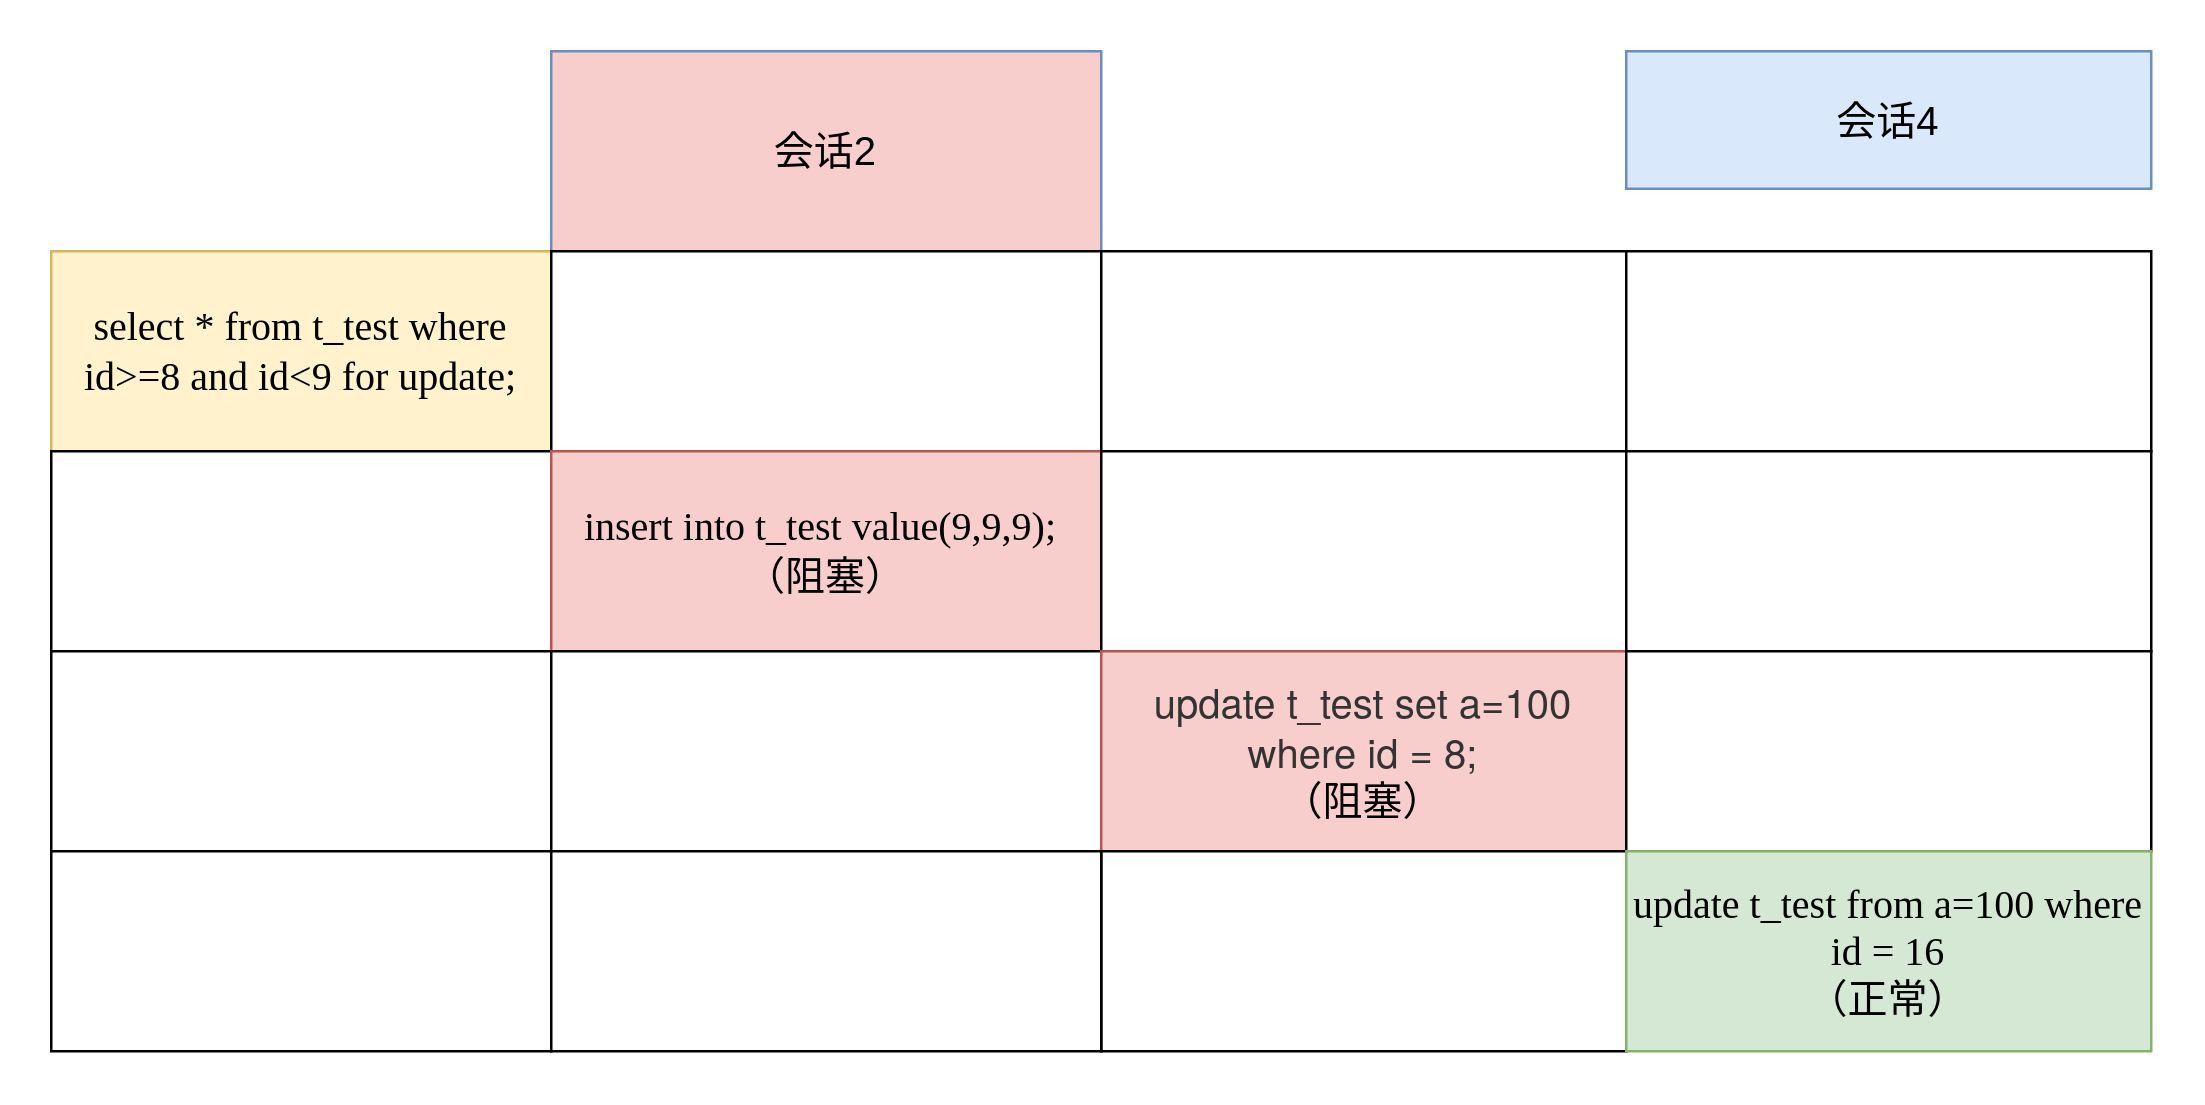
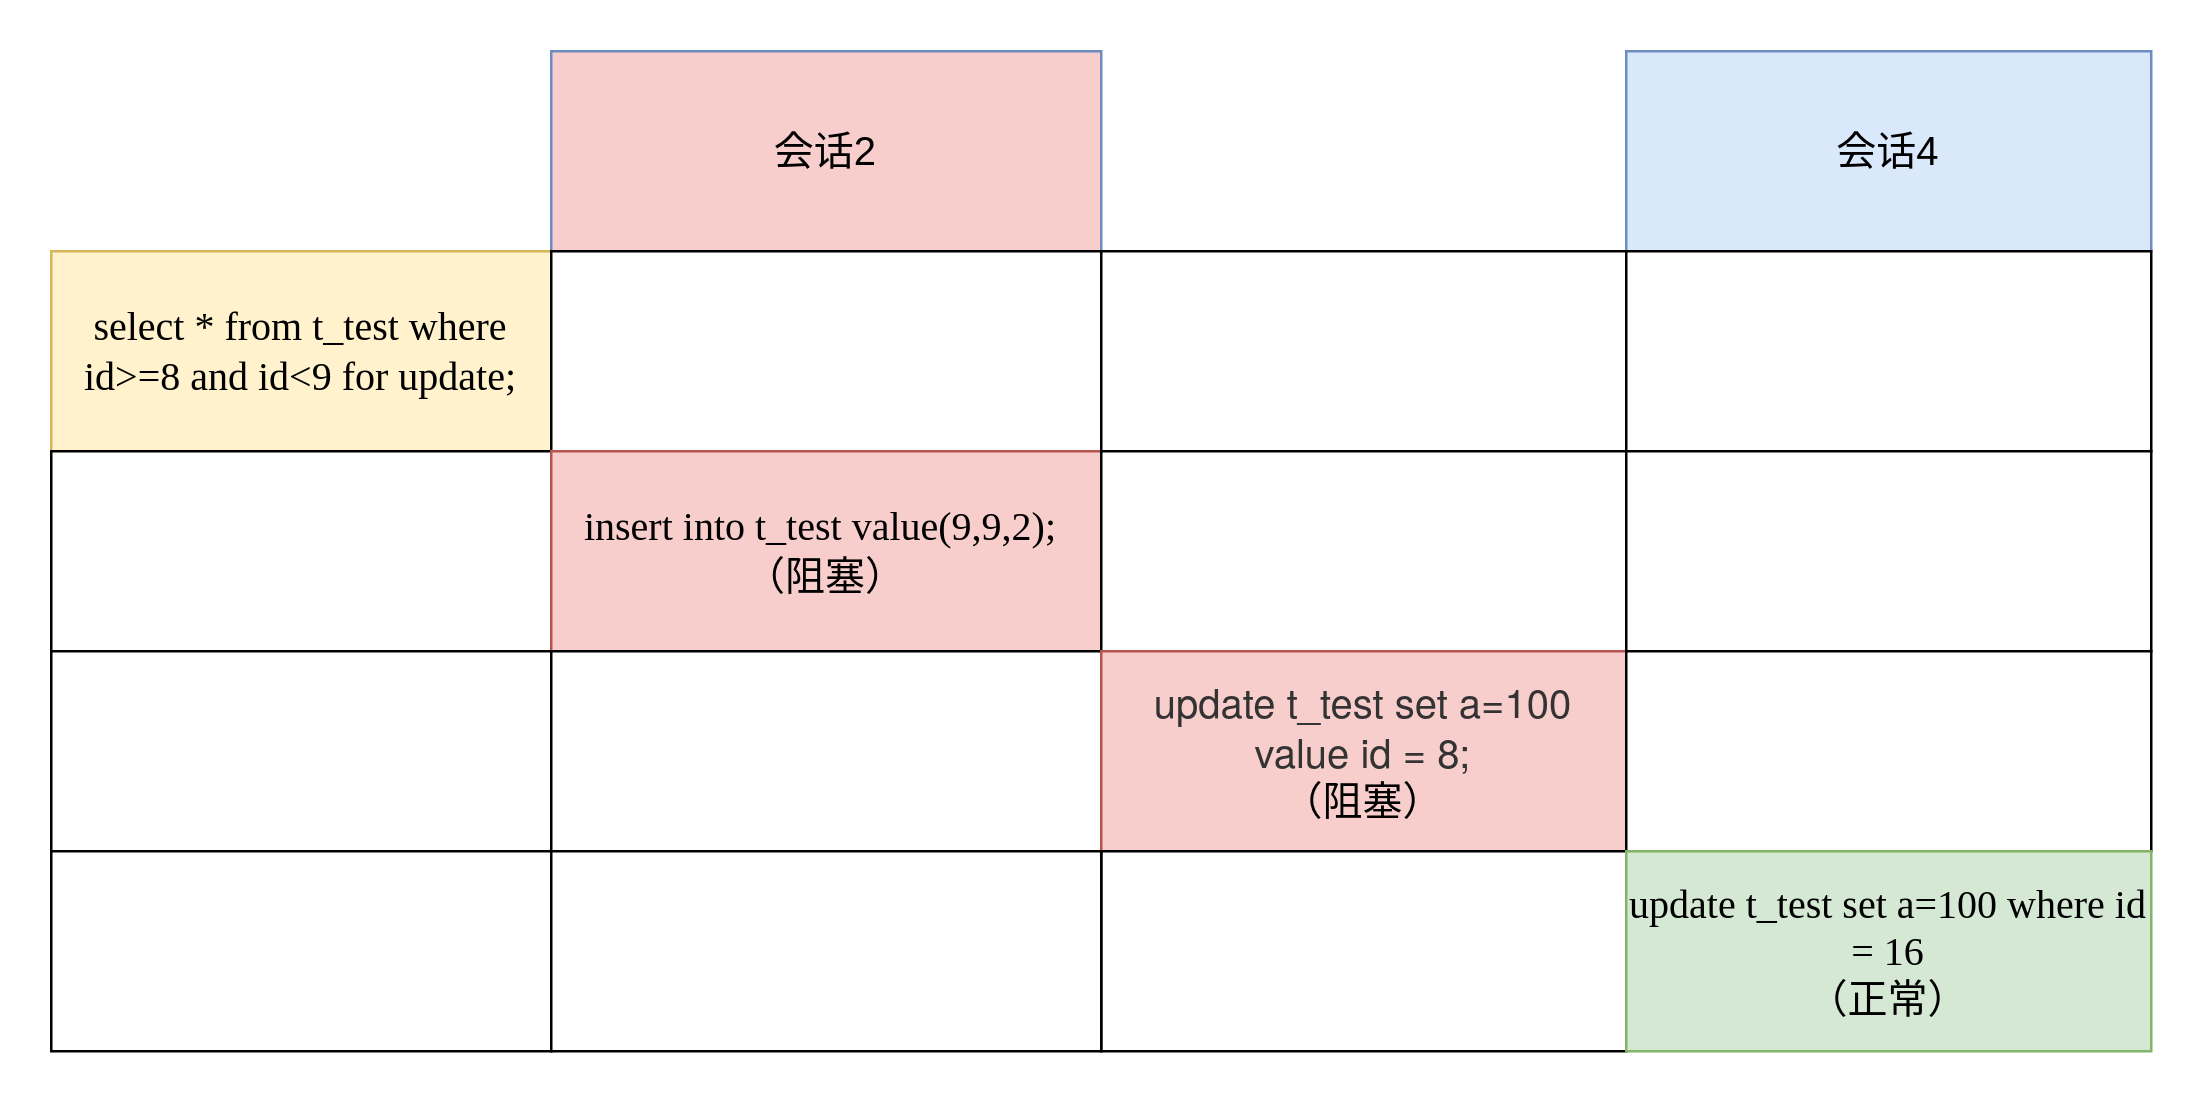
(1889, 120) -> (1889, 151)
(826, 551) -> (826, 551)
(1364, 751) -> (1364, 751)
(1889, 951) -> (1889, 951)
